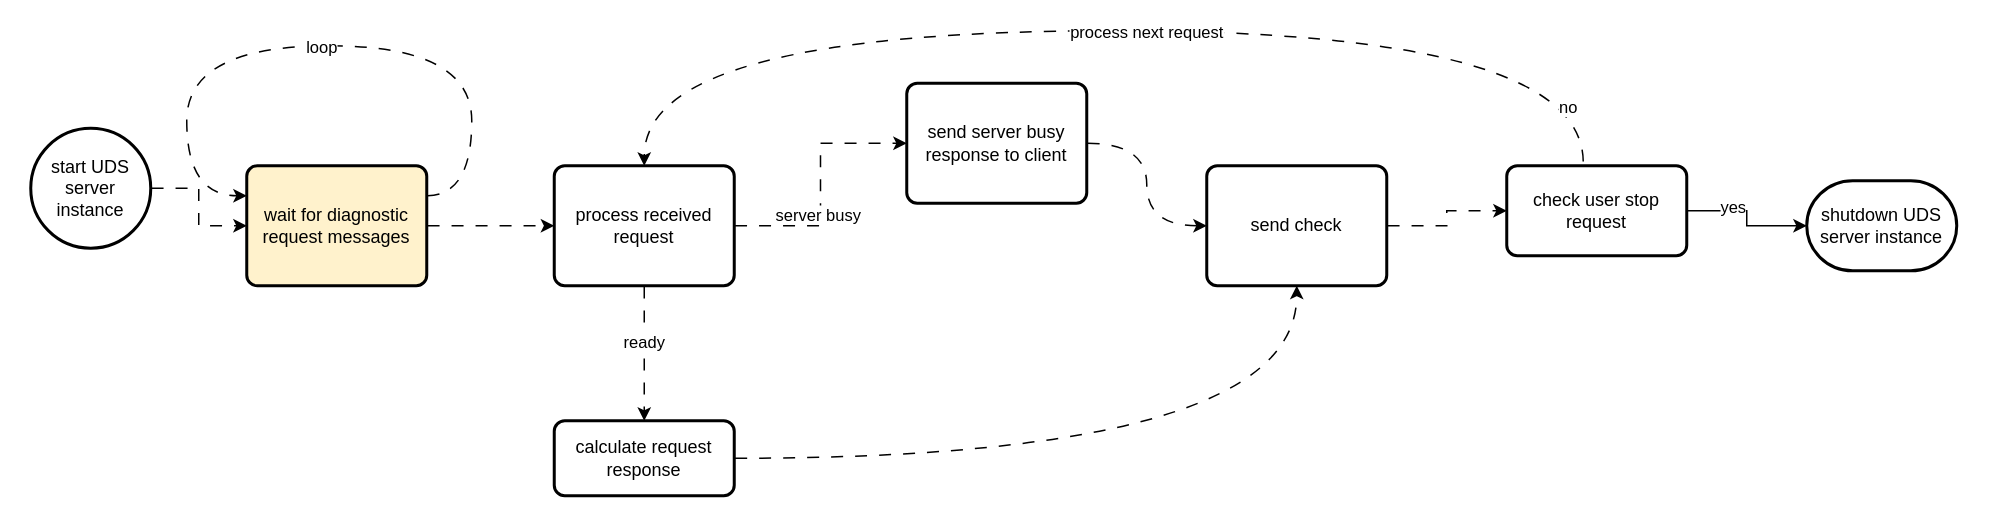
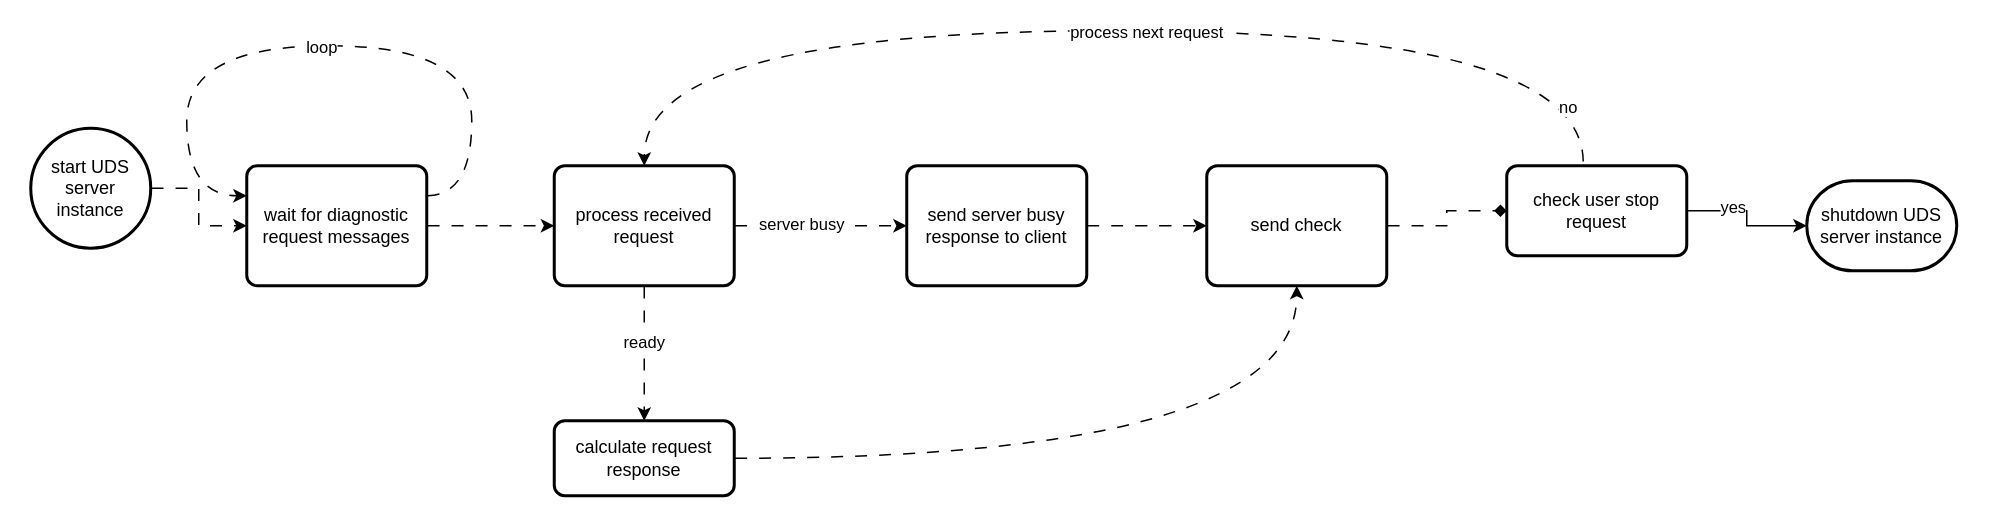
(997, 143) -> (997, 226)
(1495, 211) -> (1494, 211)
(337, 226) -> (337, 226)
